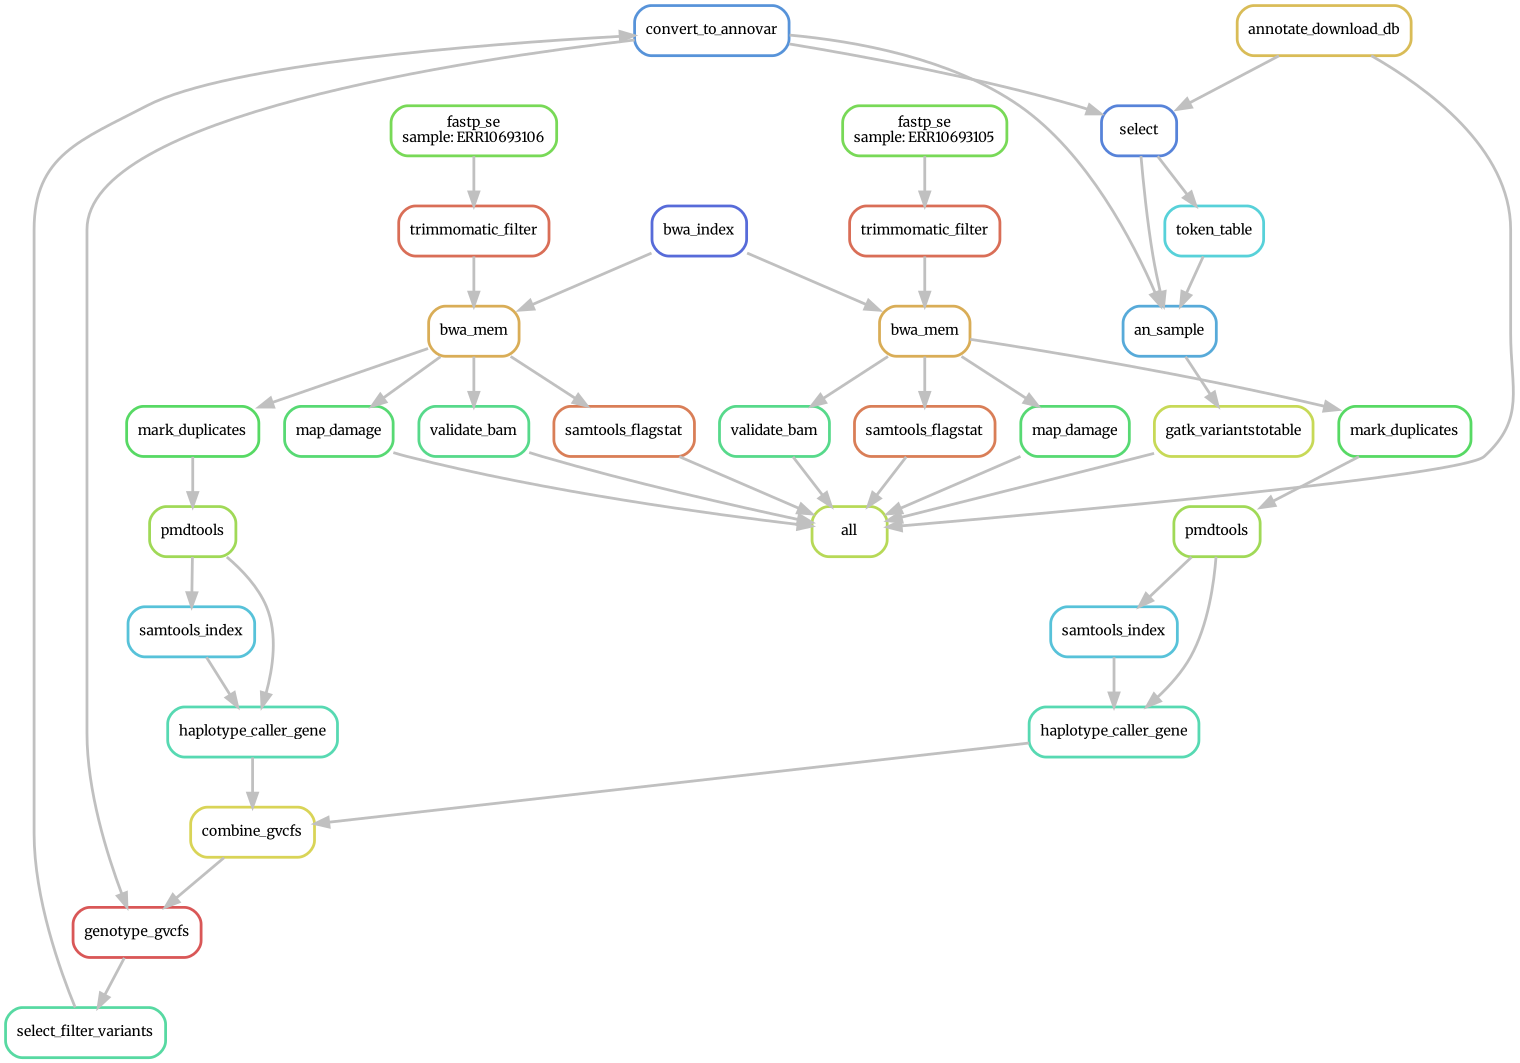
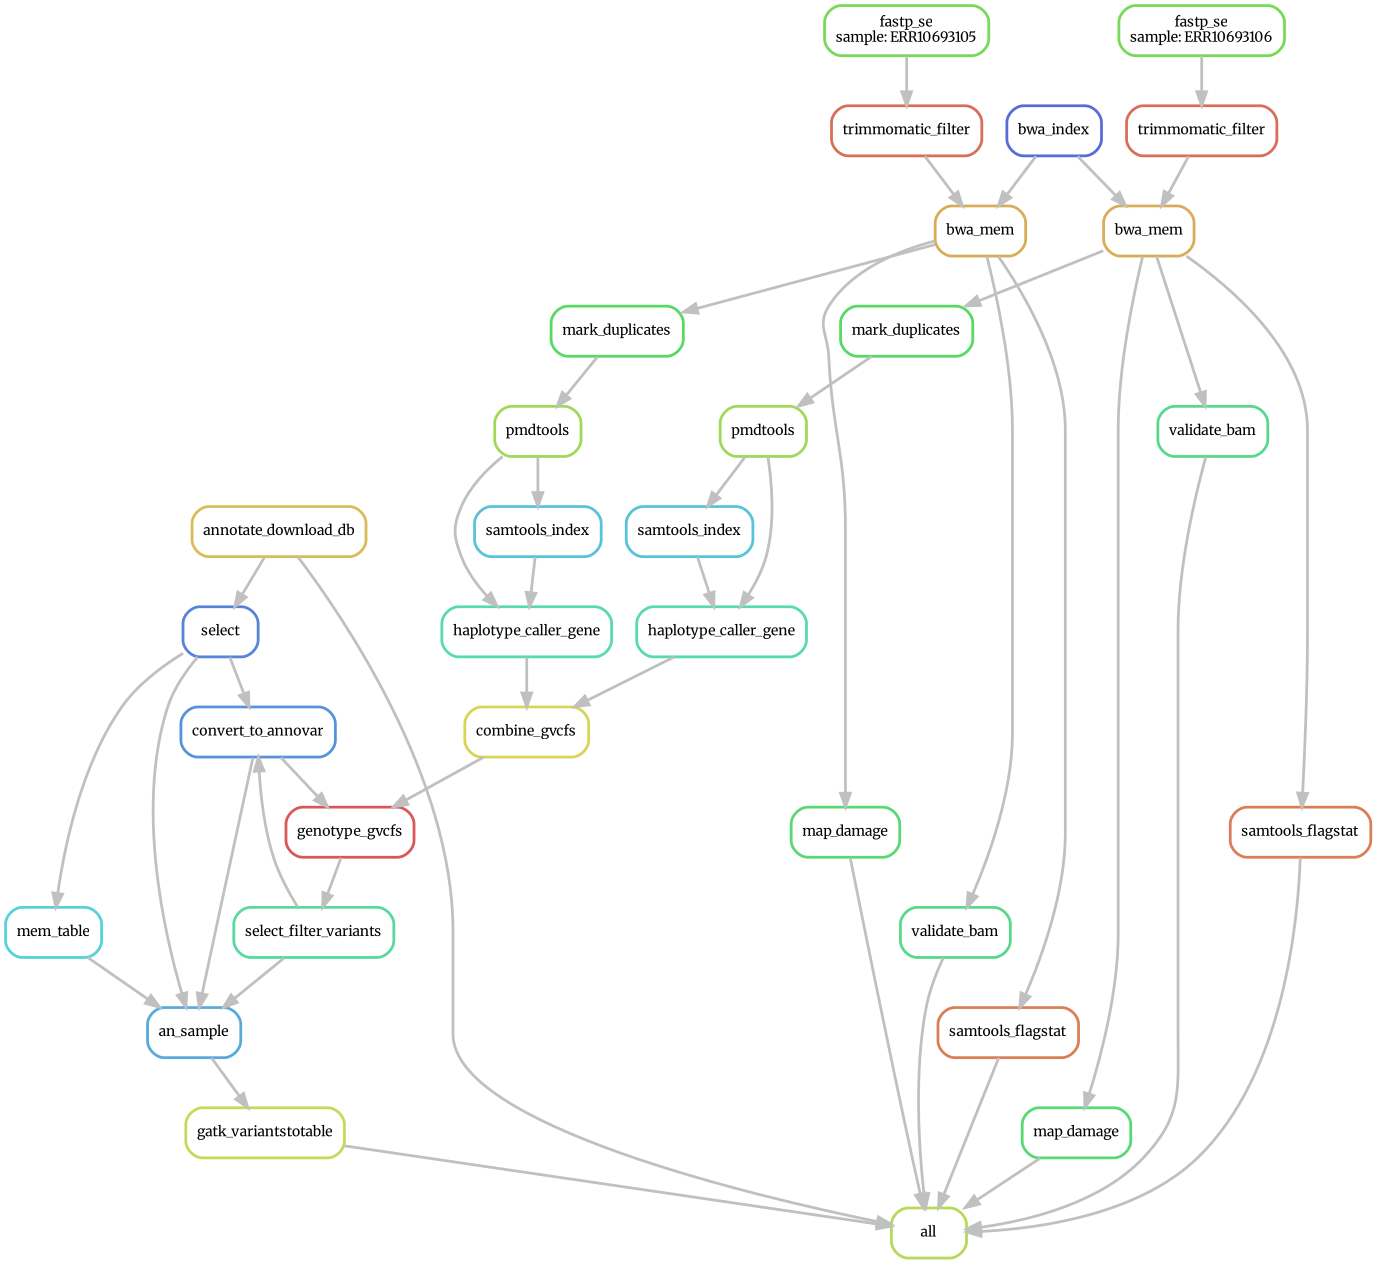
(909, 66) -> (237, 675)
(1214, 231) -> (54, 932)
none -> (259, 978)
